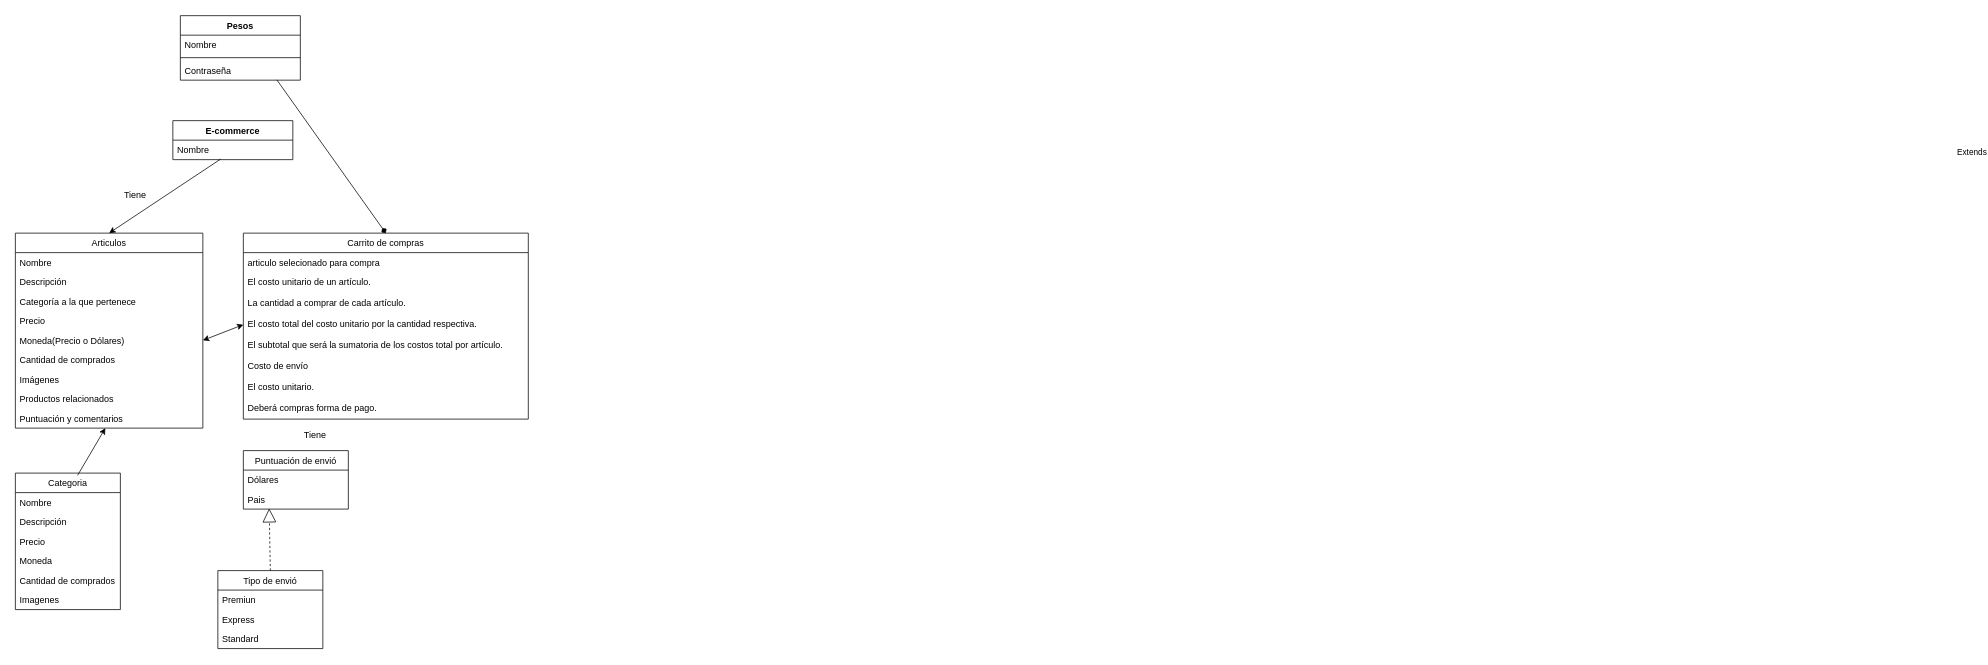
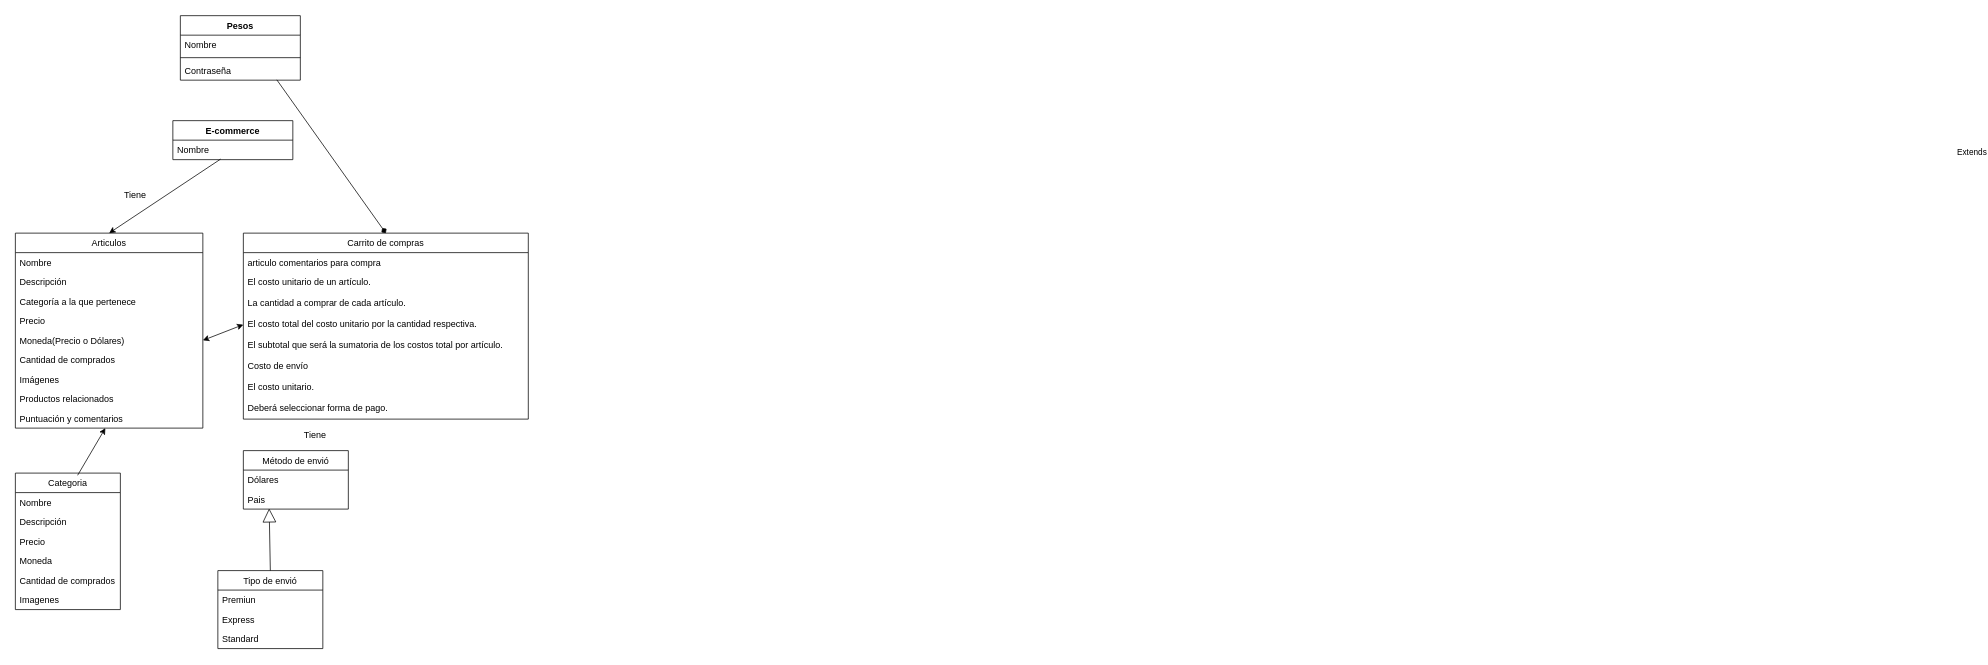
(320, 263) -> (321, 263)
(315, 408) -> (322, 408)
(296, 461) -> (296, 461)
(270, 545) -> (270, 545)
